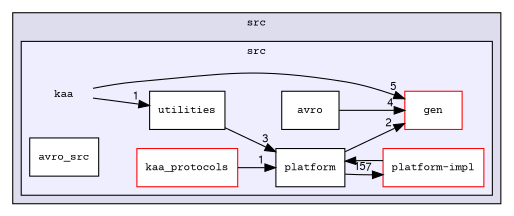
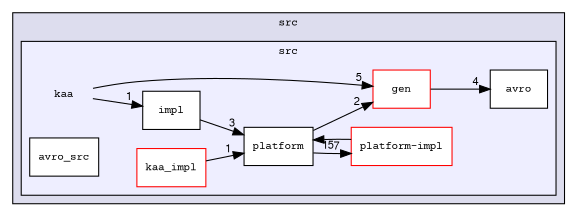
(187, 110) -> (171, 110)
(367, 110) -> (455, 89)
(187, 168) -> (171, 168)
